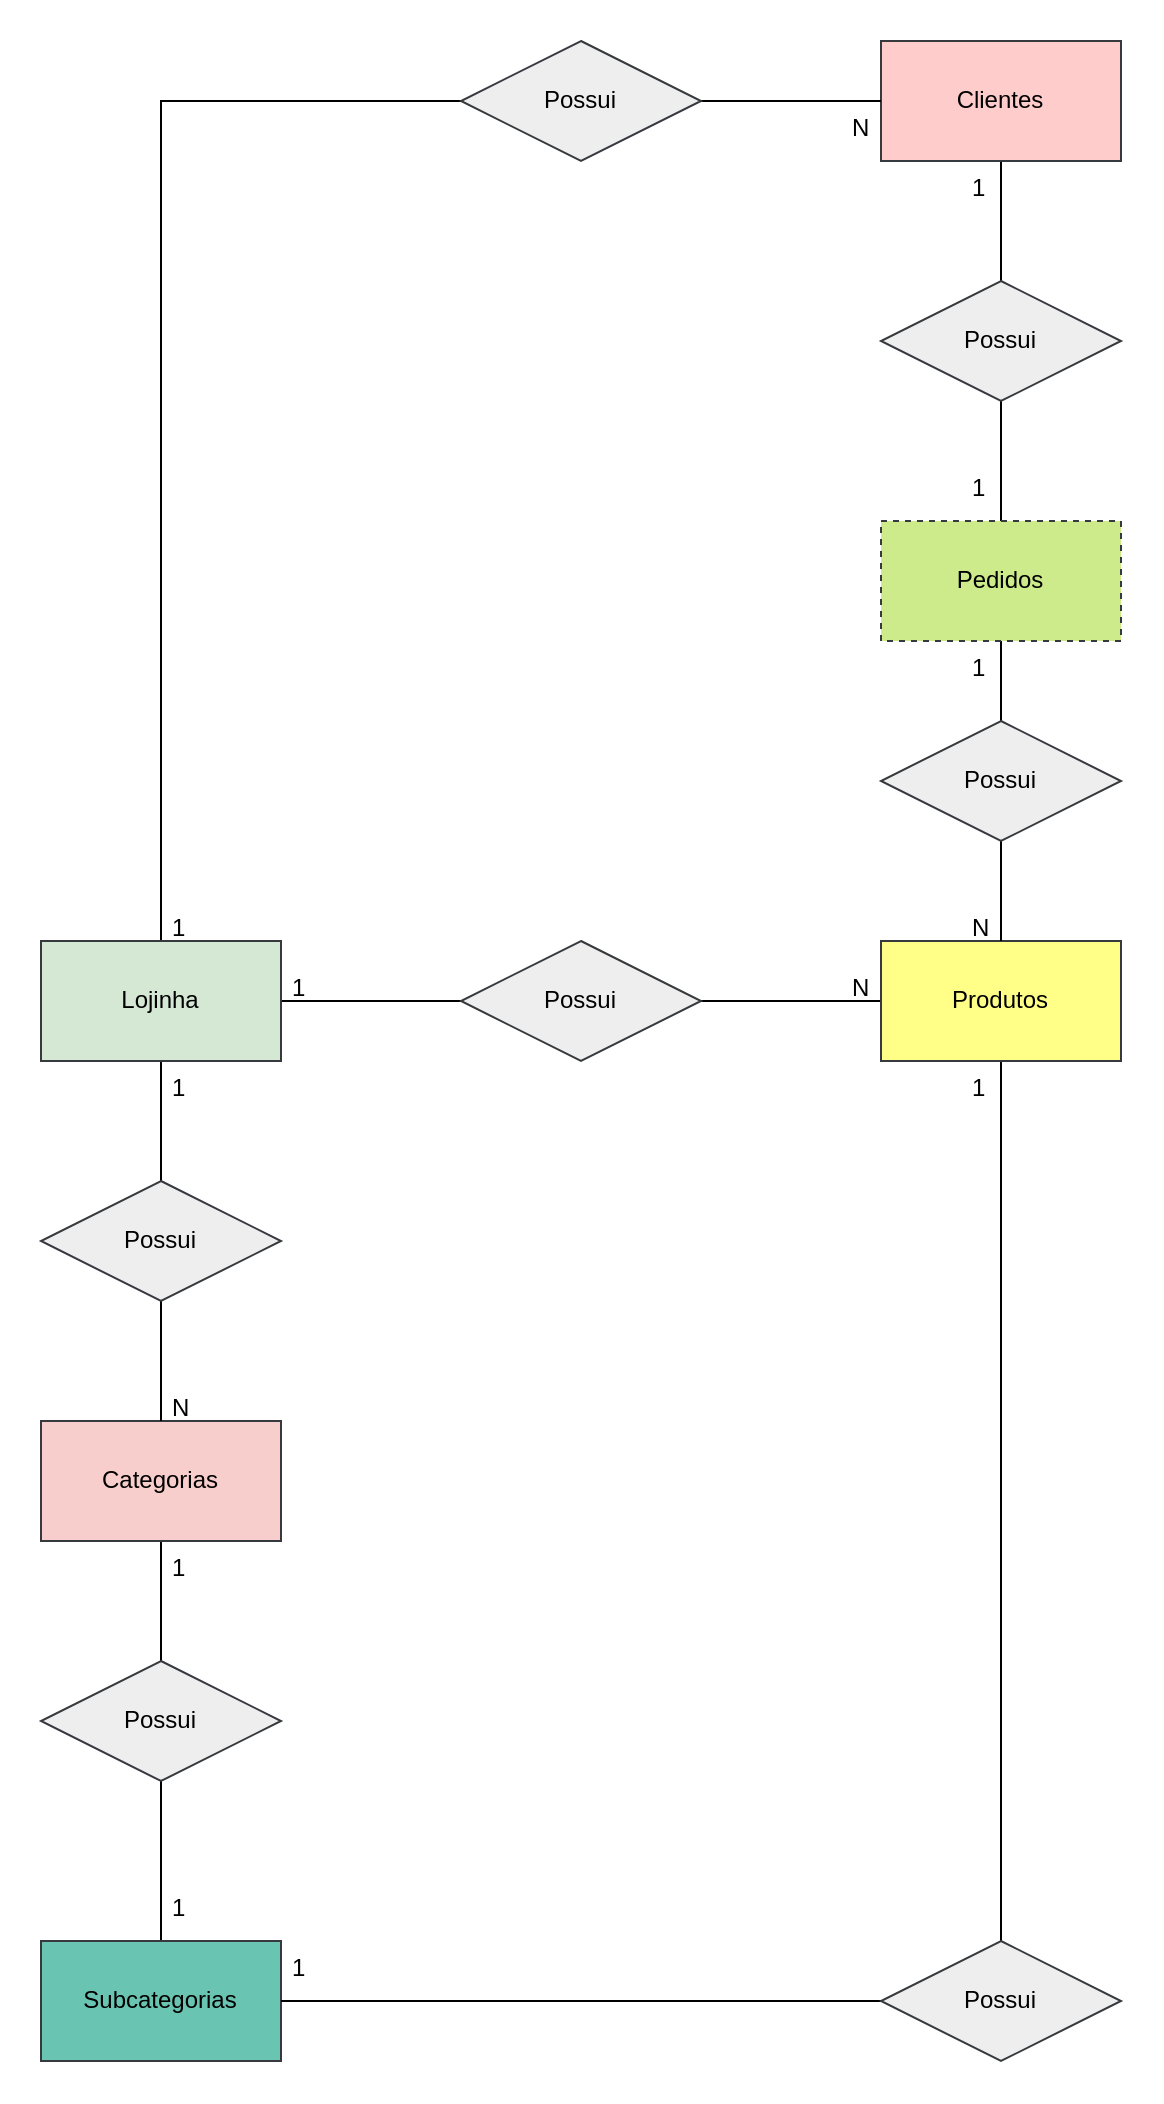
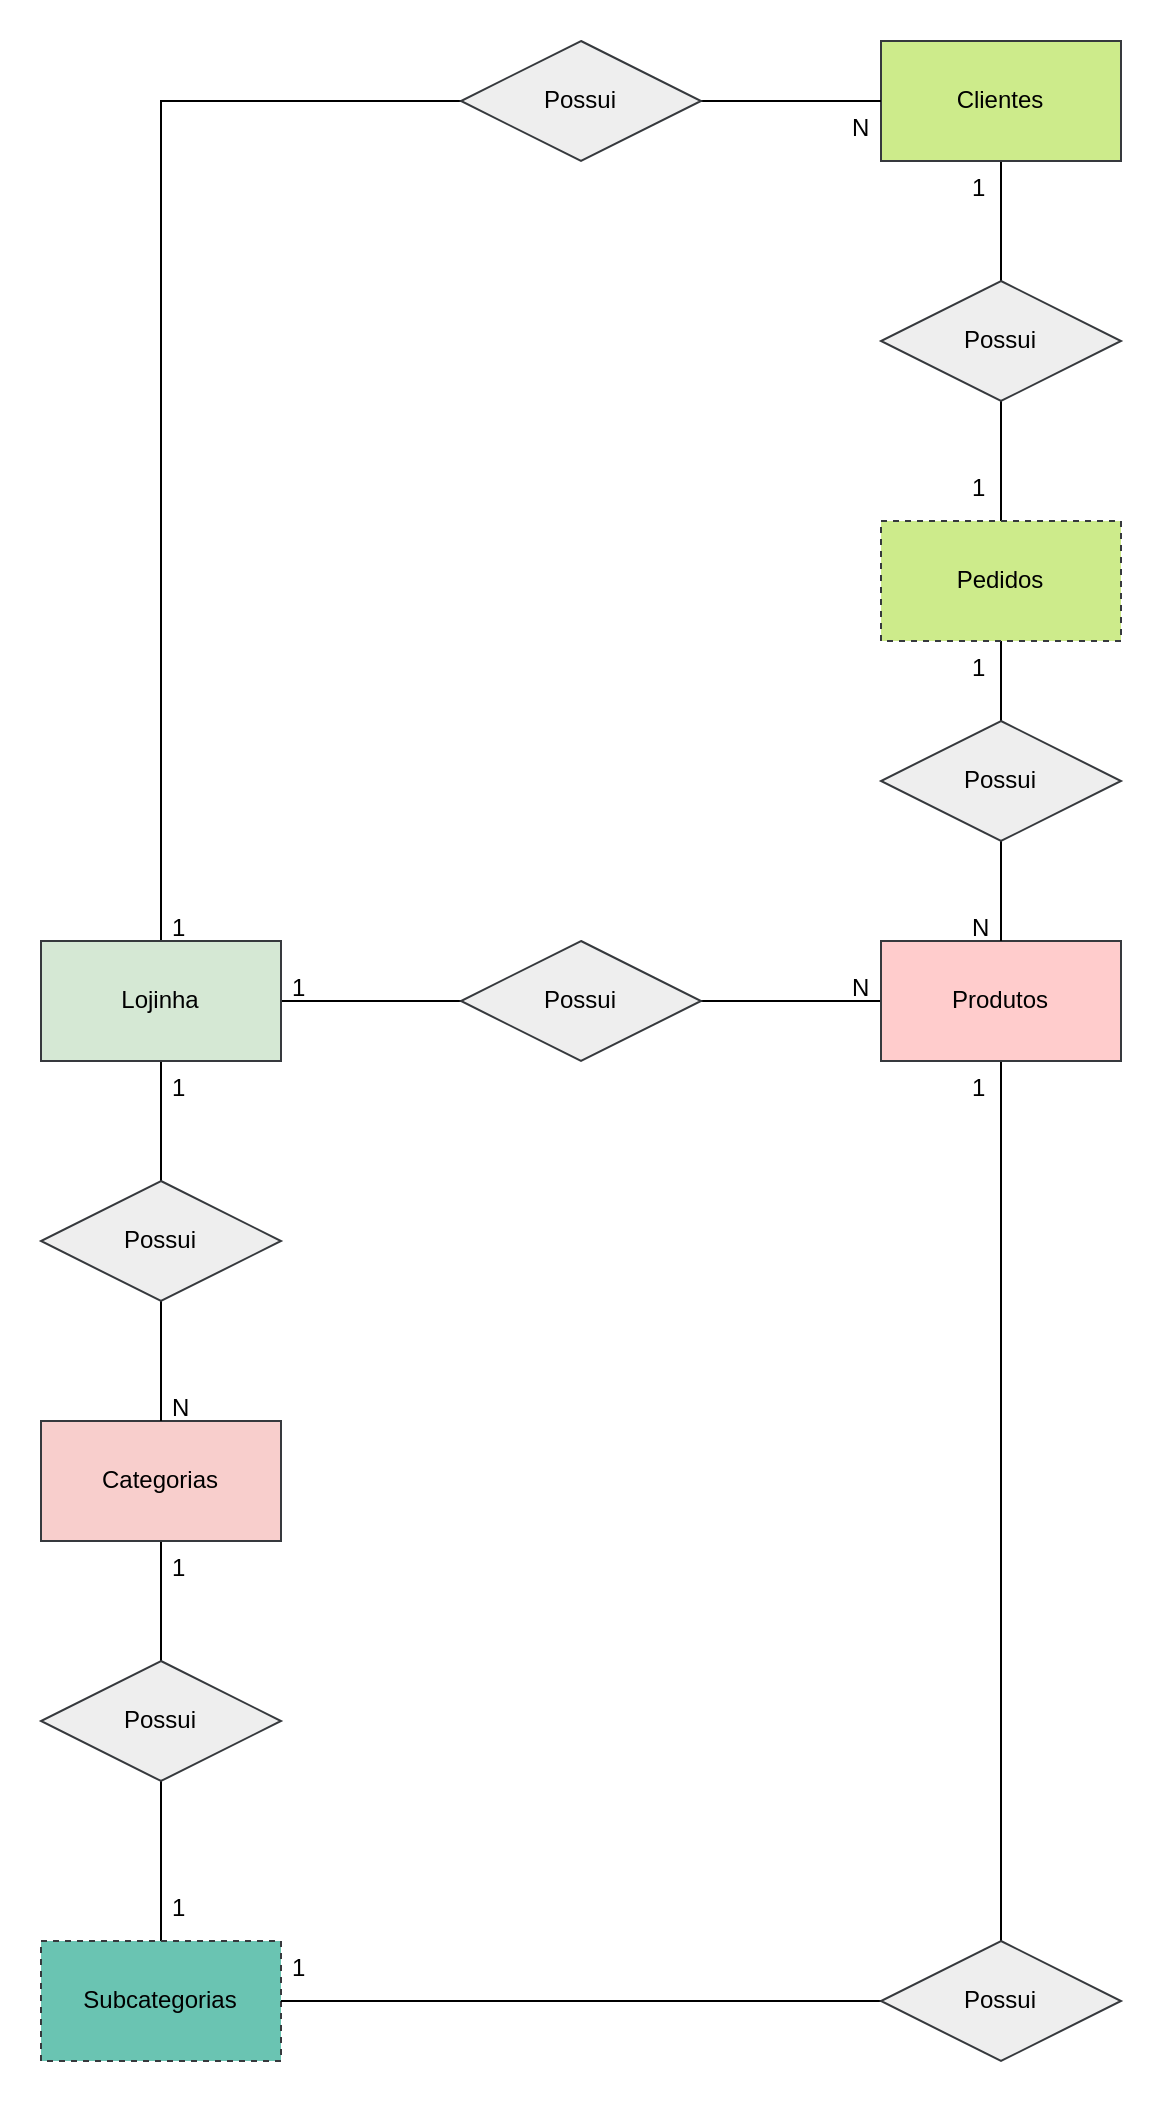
(1001, 101) -> (1001, 101)
(1001, 1001) -> (1001, 1001)
(161, 2001) -> (161, 2001)
